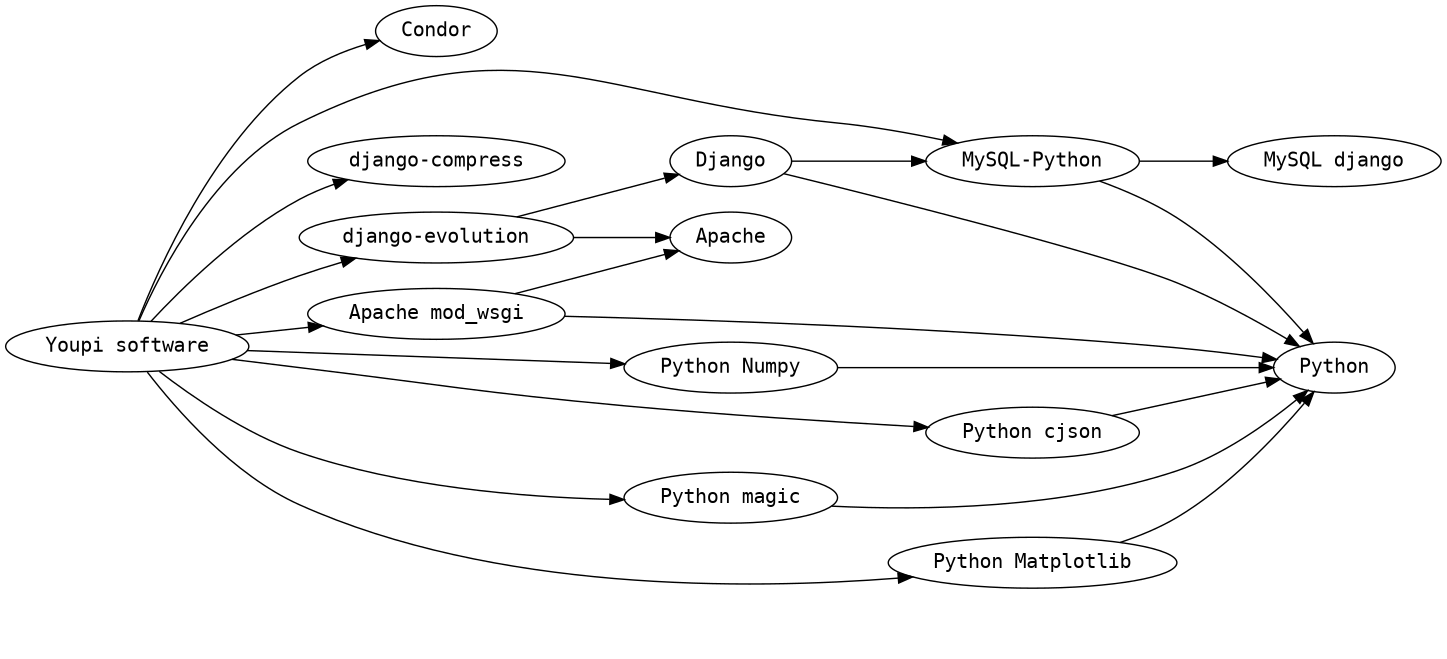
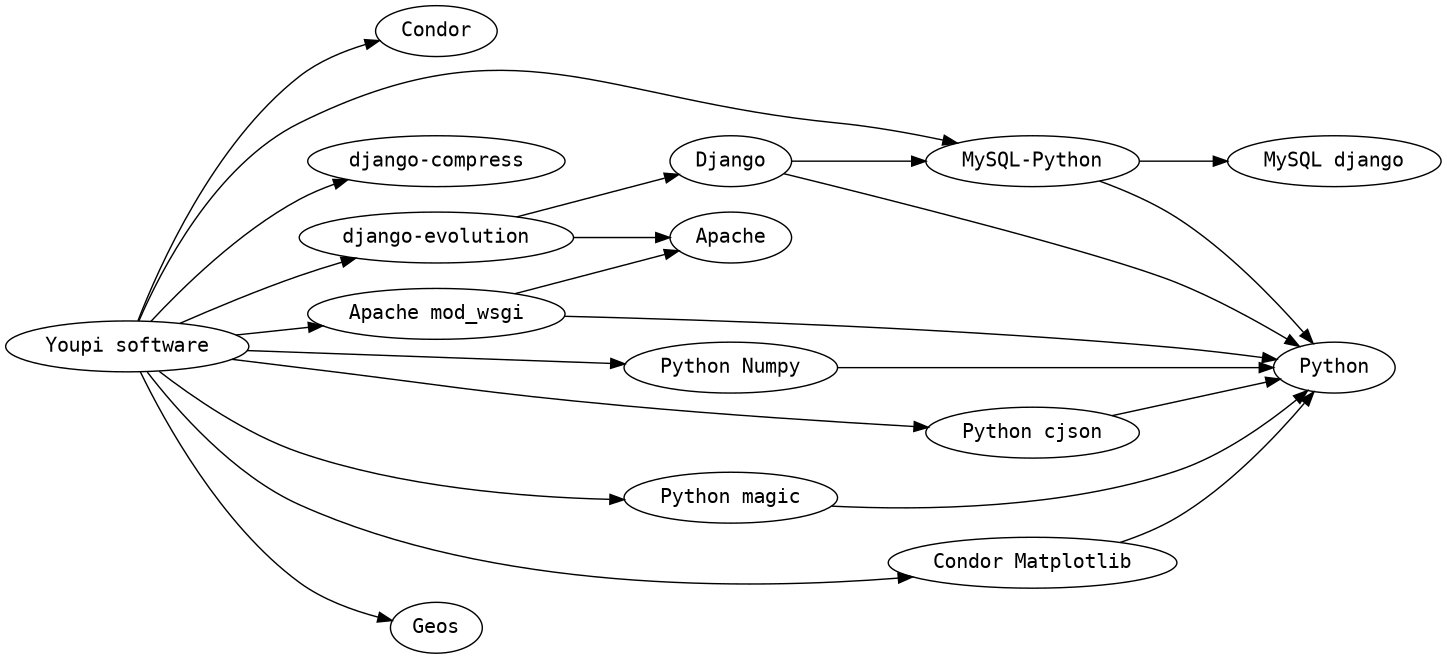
(1033, 563) -> (1033, 563)
none -> (436, 628)
